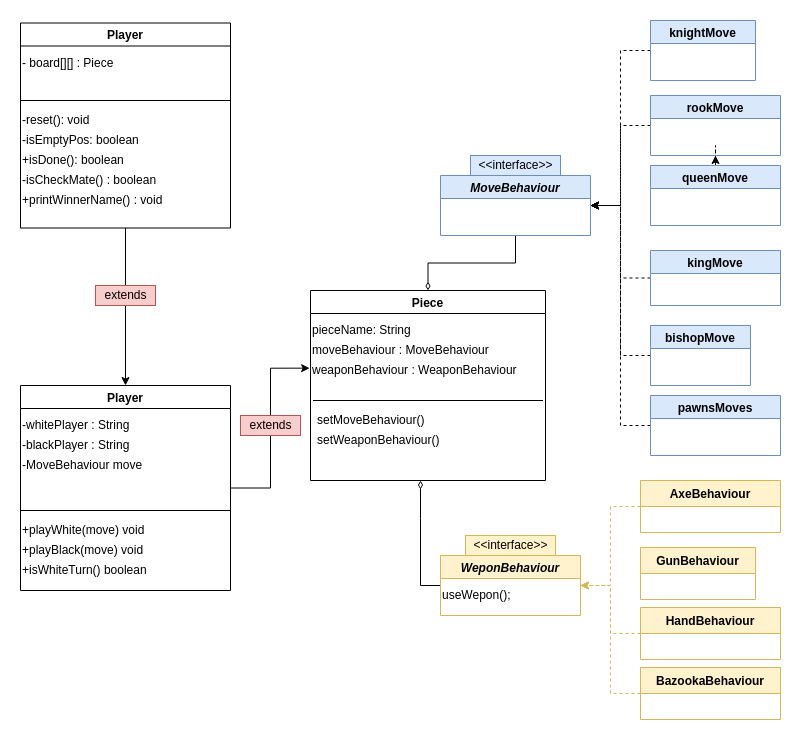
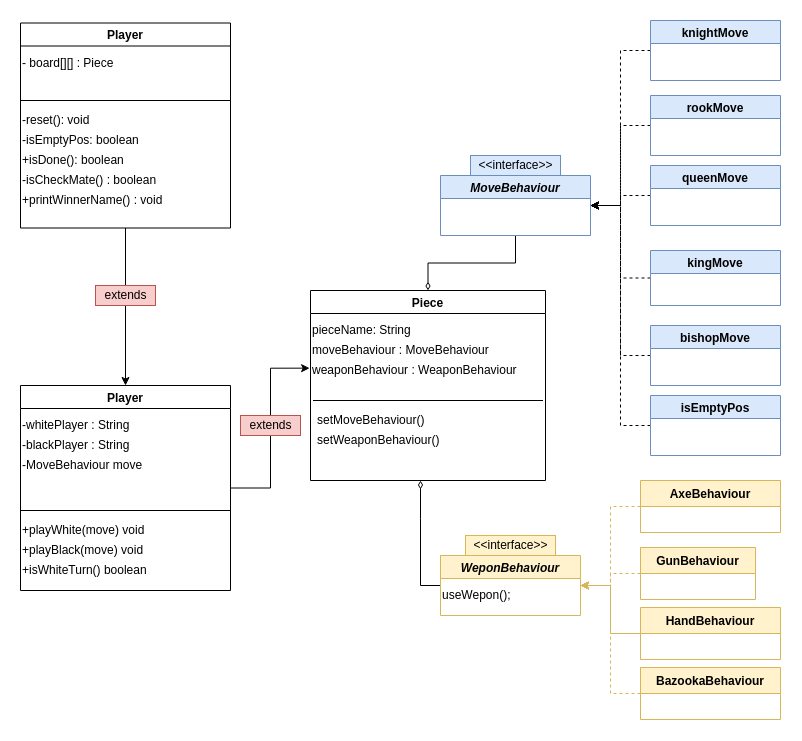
(703, 51) -> (716, 51)
(716, 146) -> (636, 196)
(701, 356) -> (716, 356)
(715, 408) -> (715, 408)
none -> (626, 574)
(626, 634) -> (626, 634)
